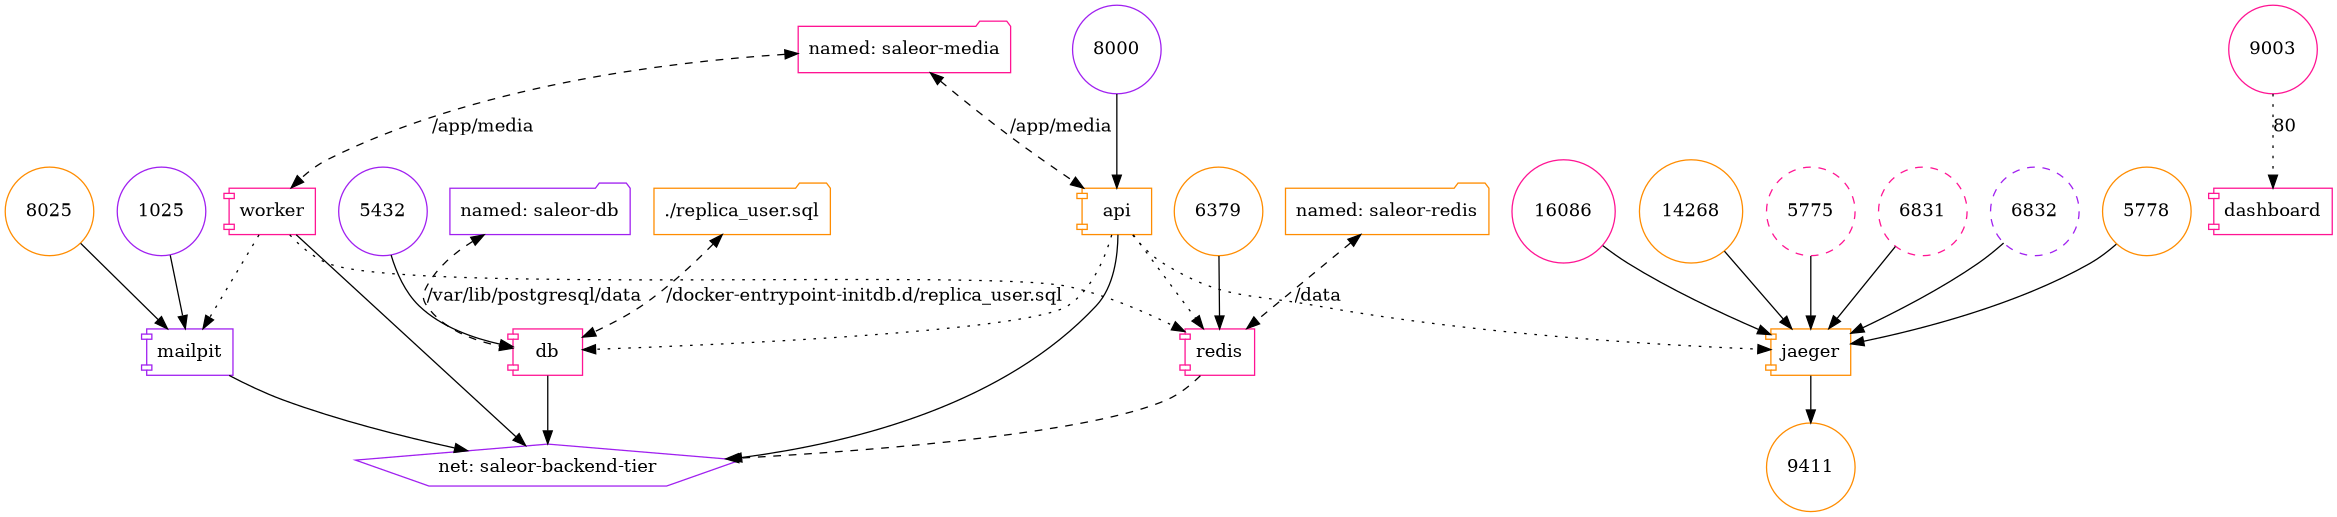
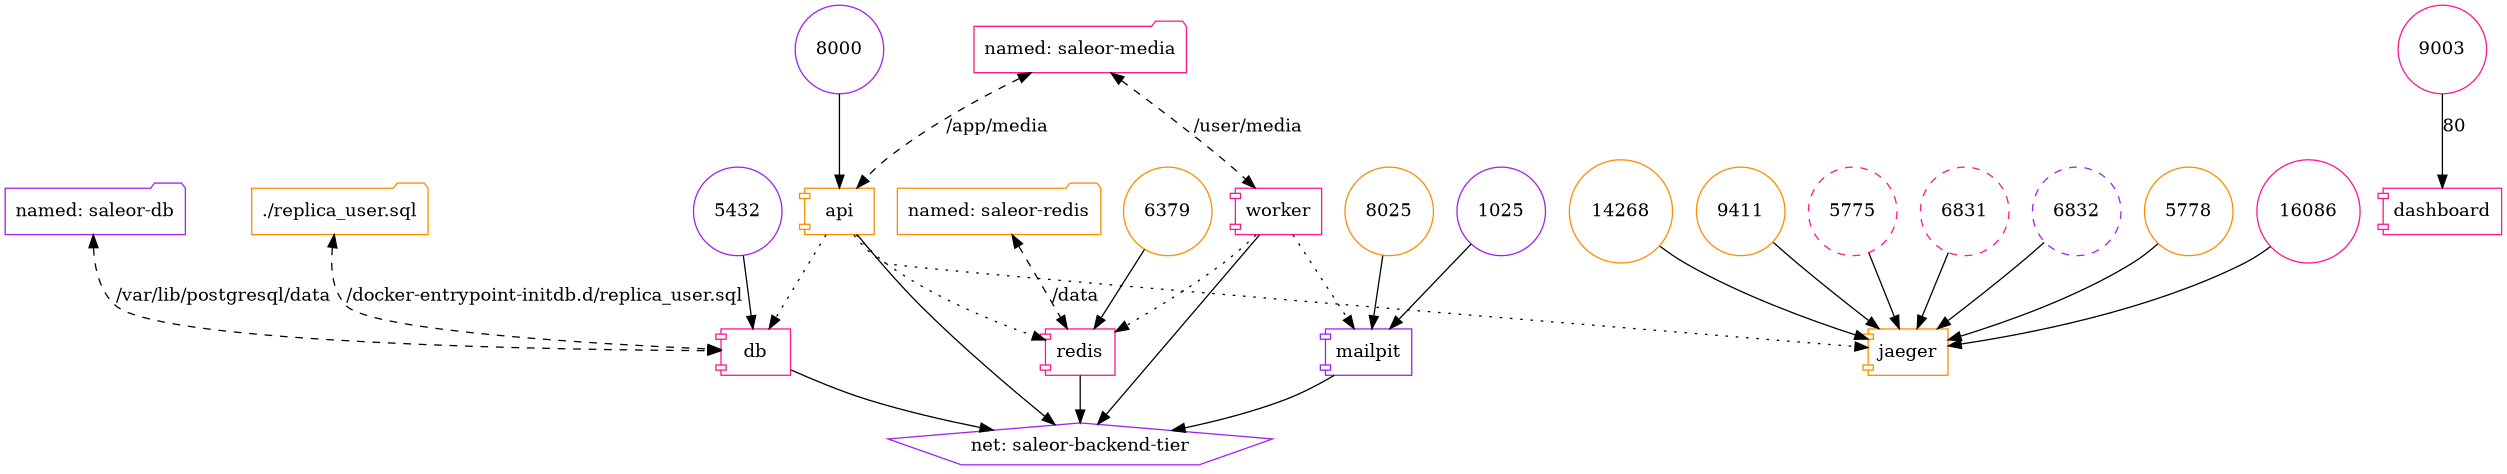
(483, 127) -> (1248, 127)
(2273, 134) -> (2442, 134)
(1811, 393) -> (1820, 282)
(976, 439) -> (1080, 393)
